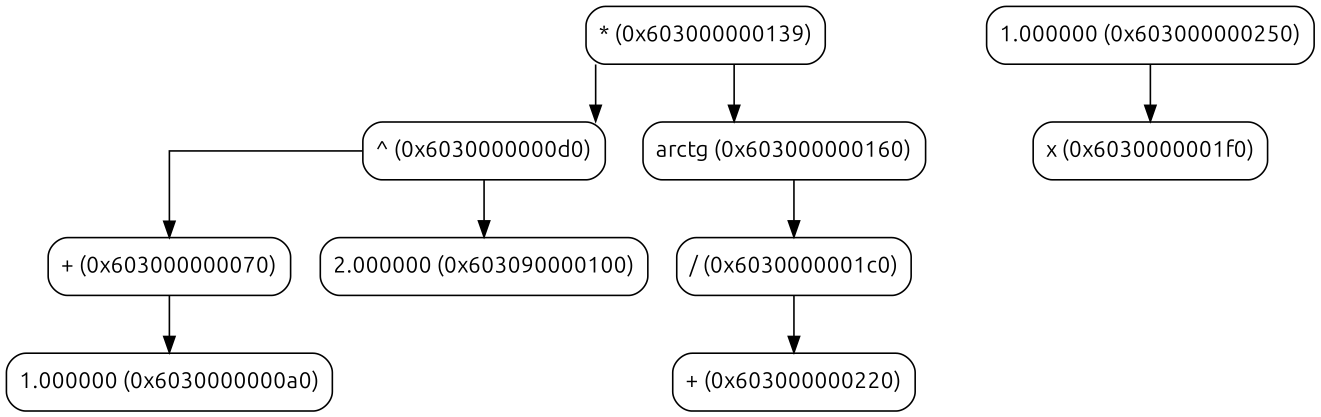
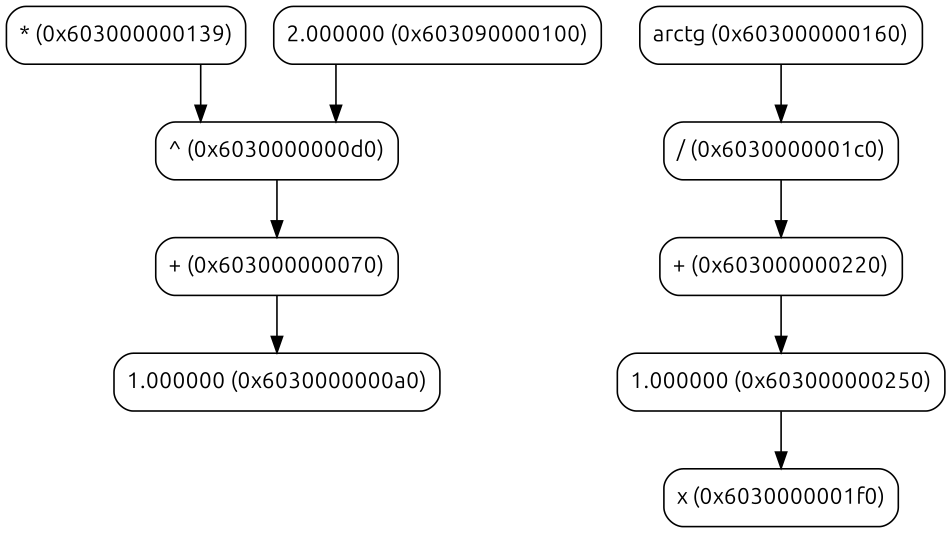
(734, 85) -> none
(484, 201) -> (336, 85)
none -> (781, 316)
